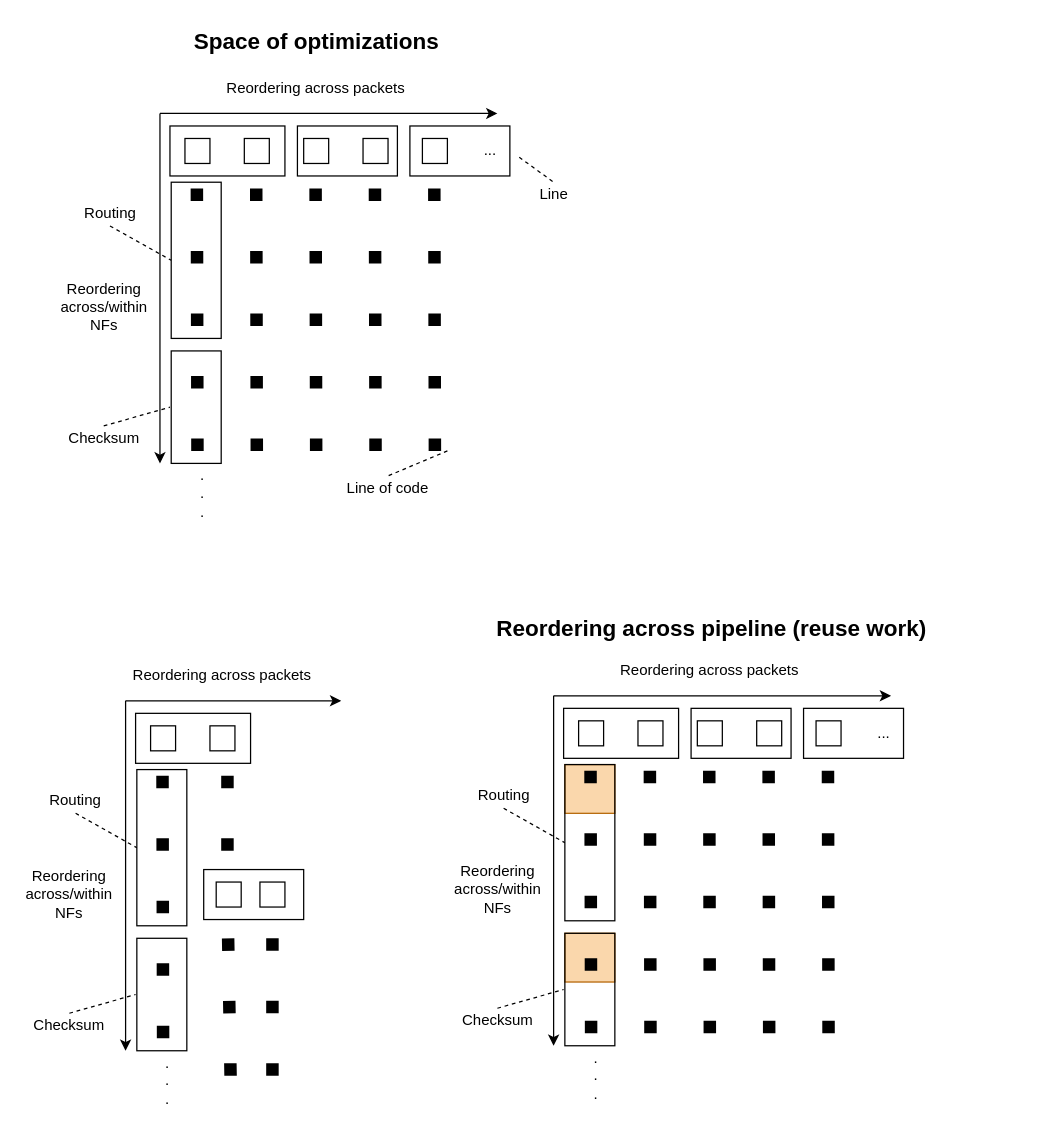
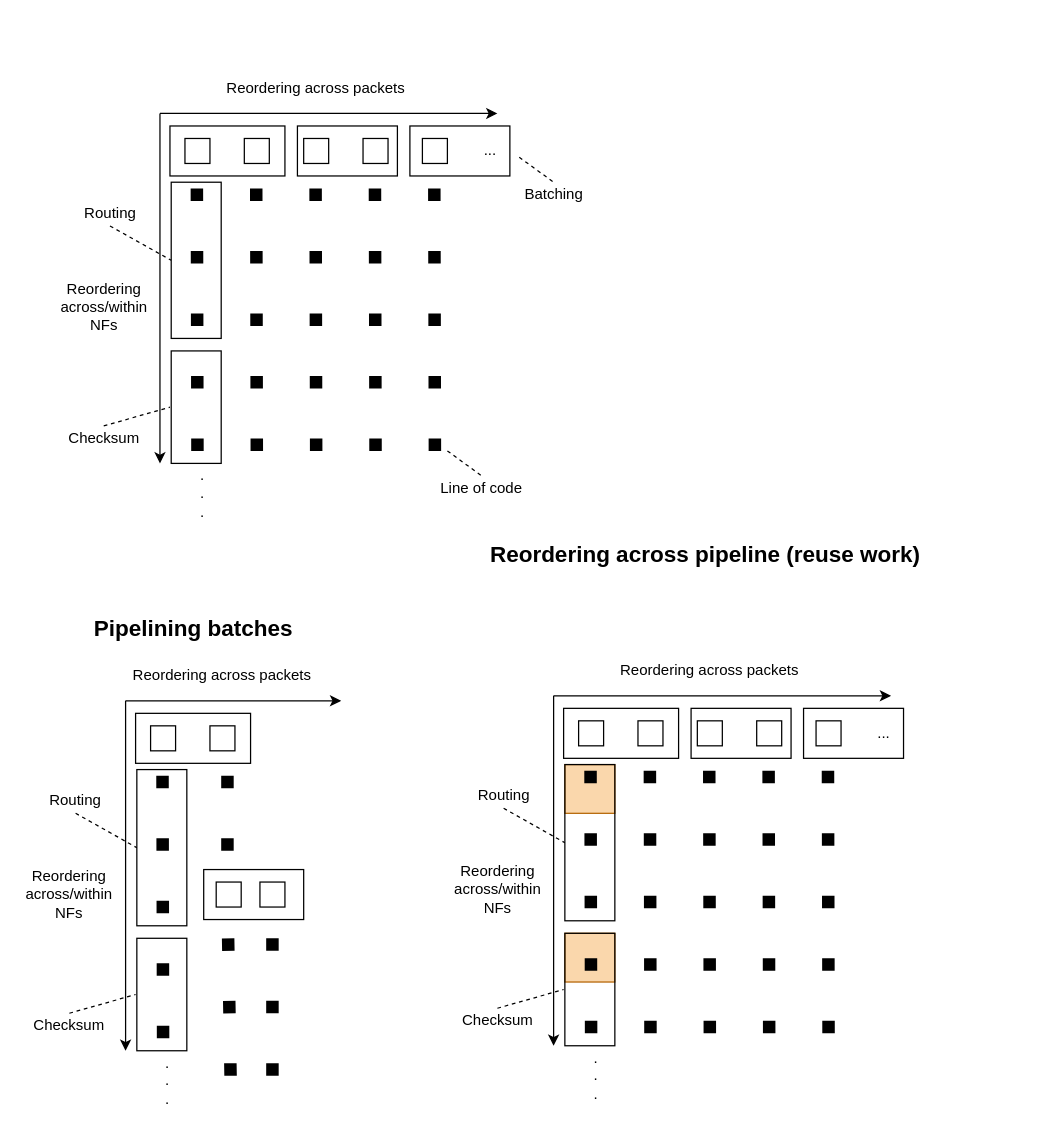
(348, 38) -> none
(554, 194) -> (554, 194)
(388, 488) -> (482, 488)
none -> (216, 626)
(757, 626) -> (751, 551)
